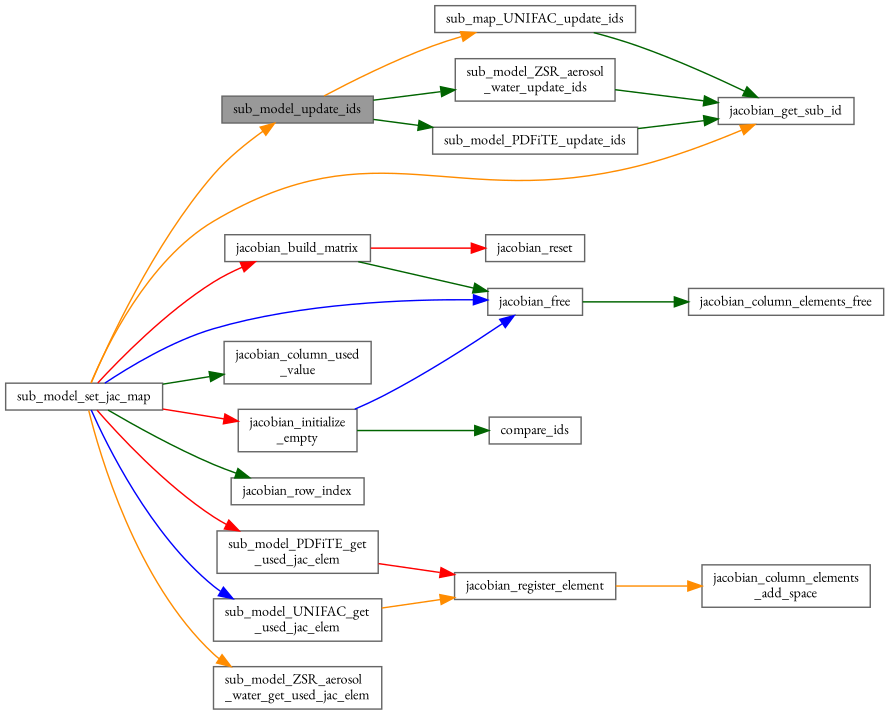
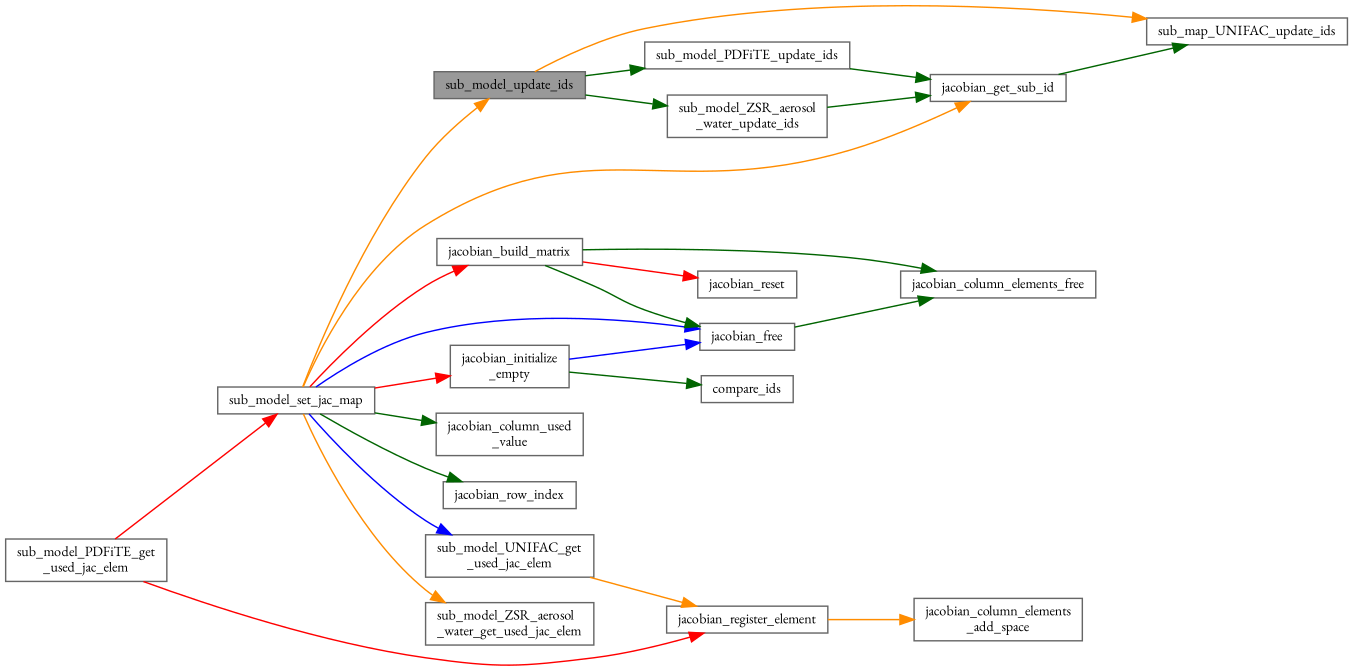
(671, 58) -> (1116, 61)
none -> (753, 251)
(157, 472) -> (190, 481)
